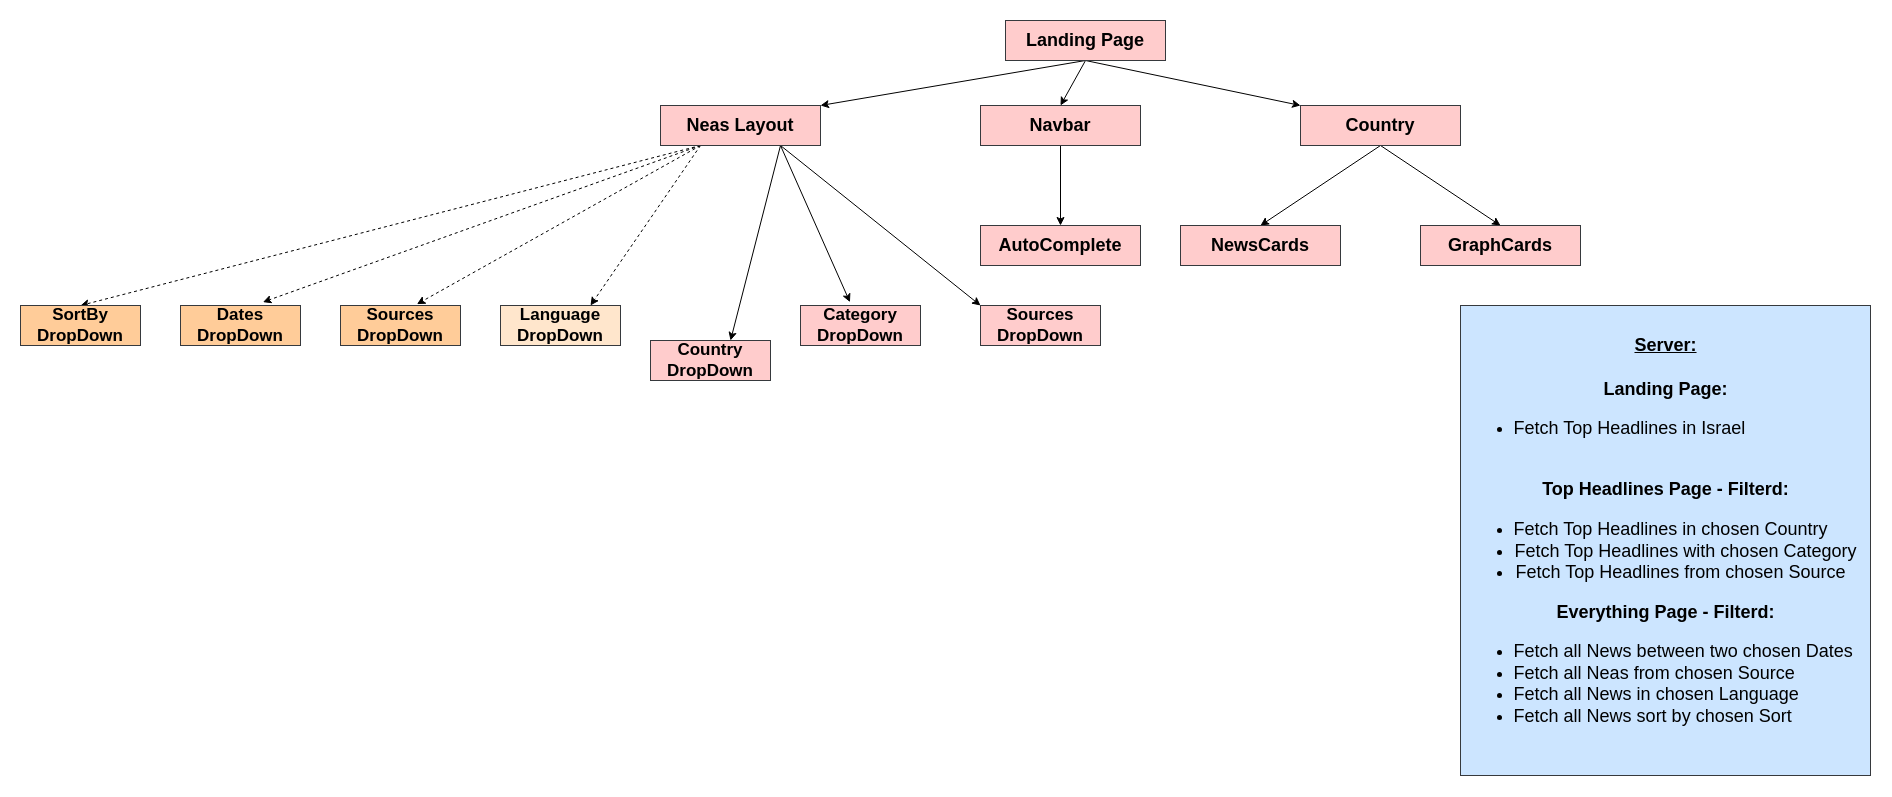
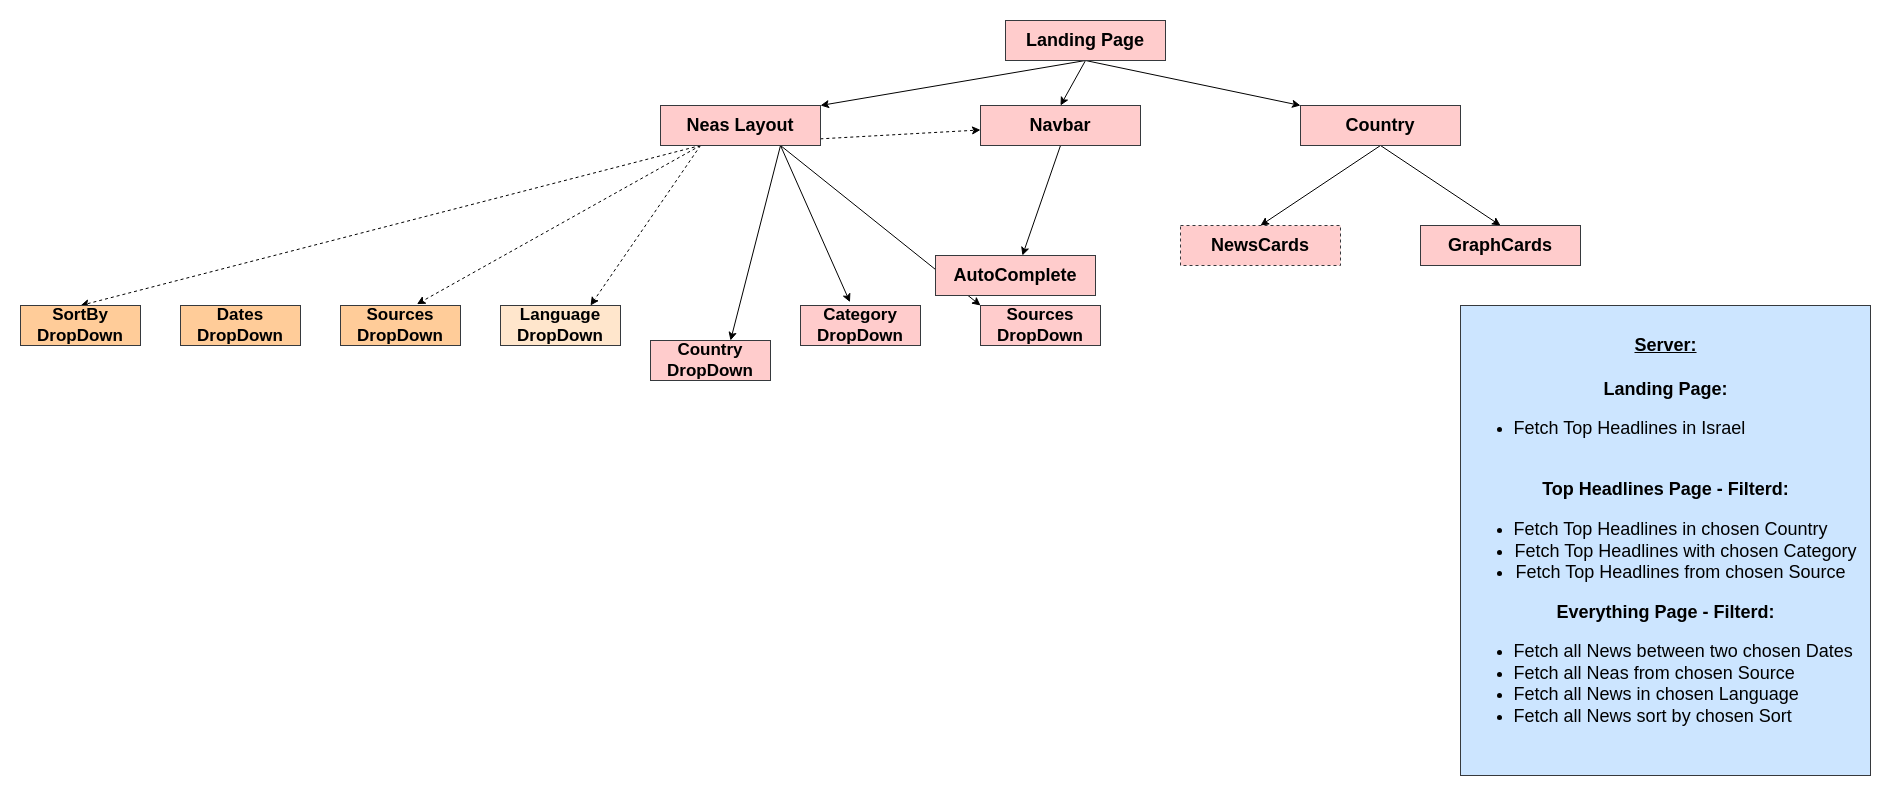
(480, 224) -> (896, 135)
(1061, 246) -> (1016, 276)
(1261, 246) -> (1261, 246)
